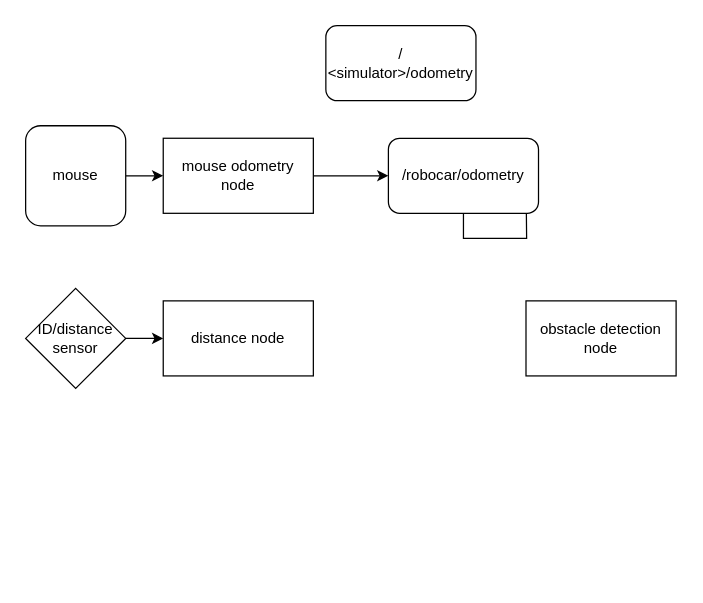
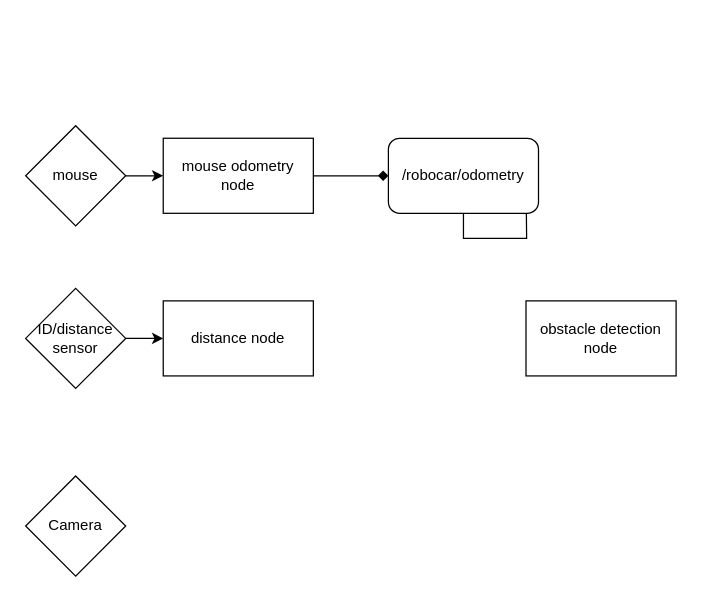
(401, 63) -> none
(76, 176) -> (76, 176)
(378, 176) -> (377, 176)
none -> (76, 526)
